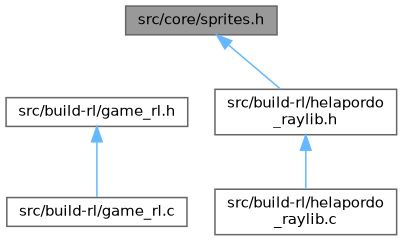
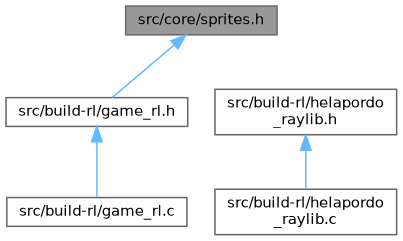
(255, 67) -> (143, 71)
